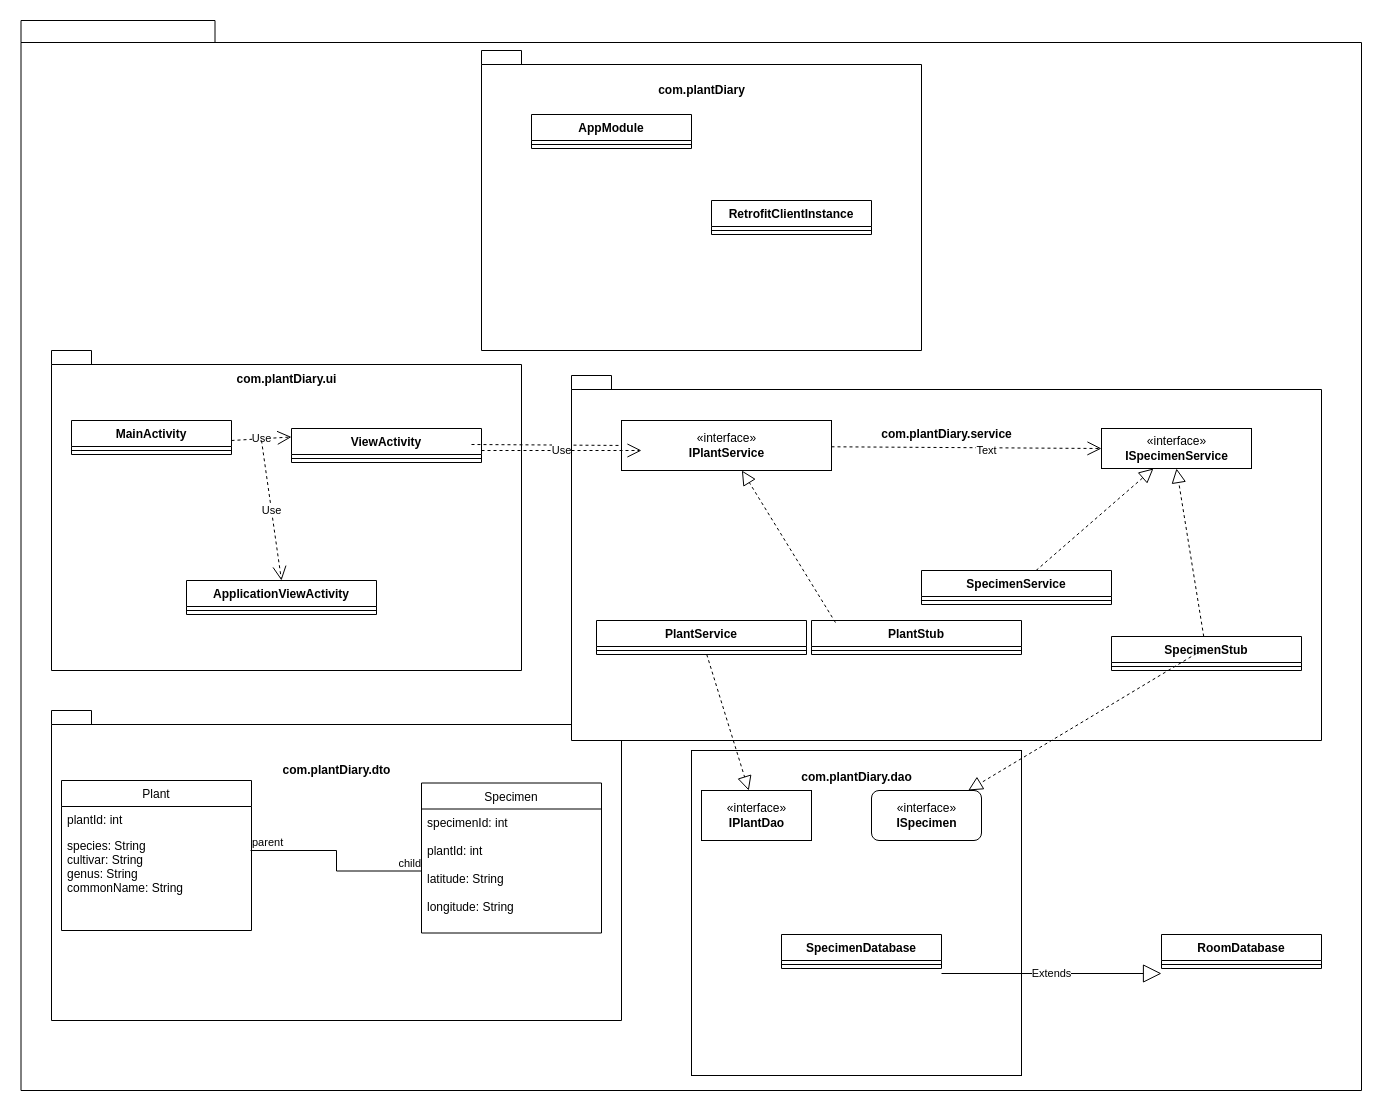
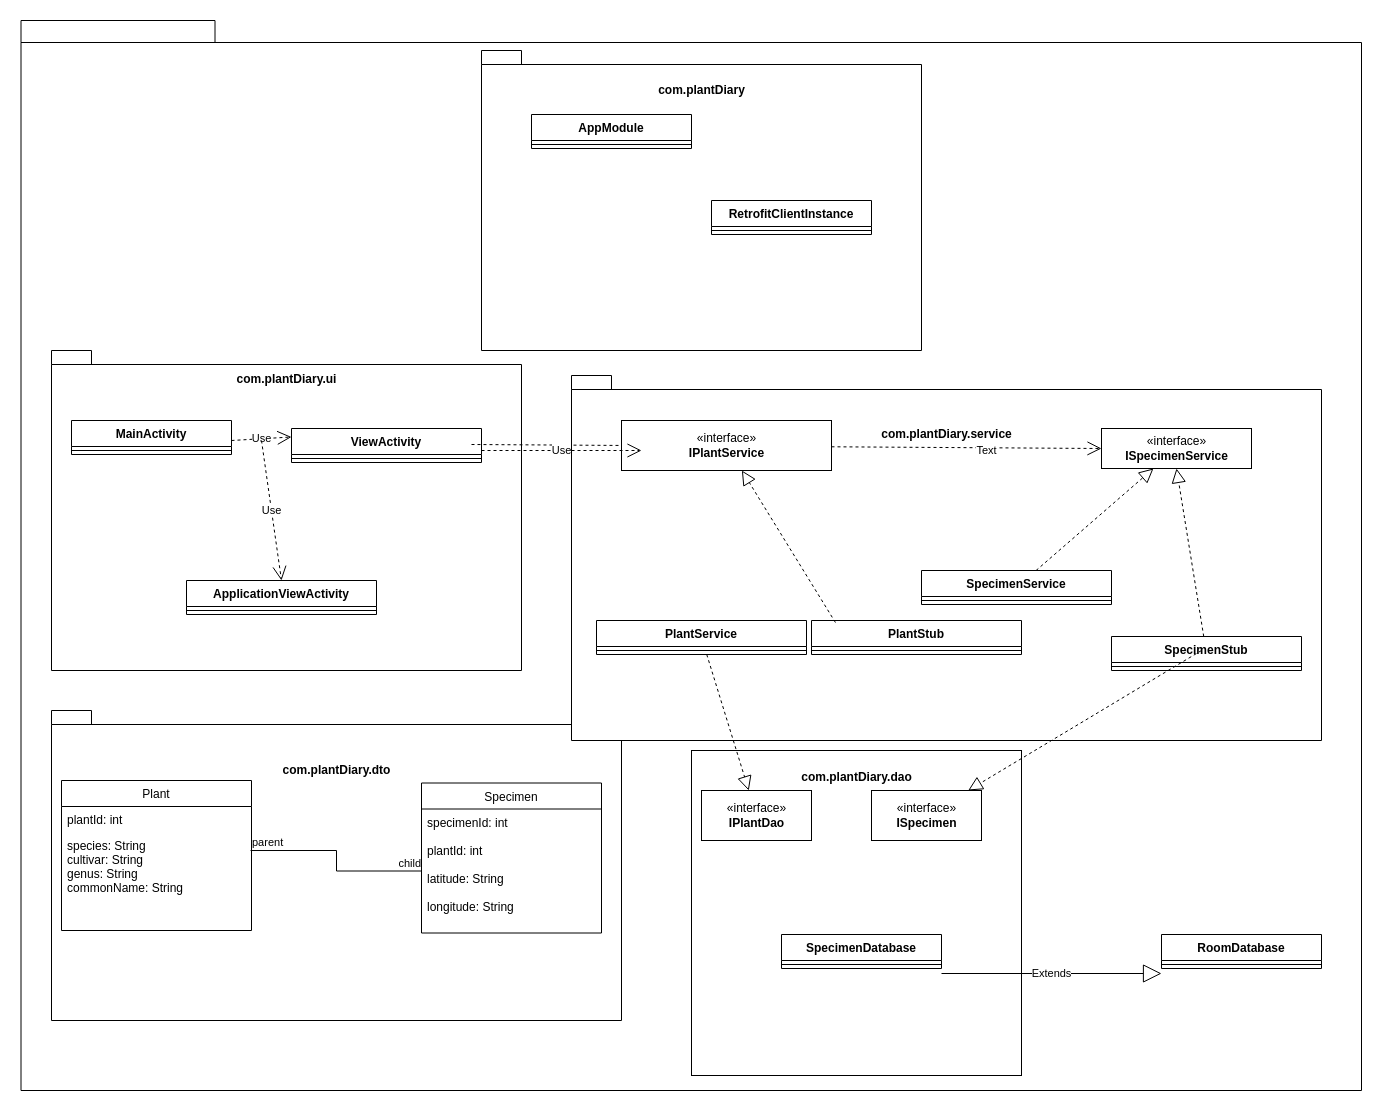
(927, 816) -> (927, 816)
